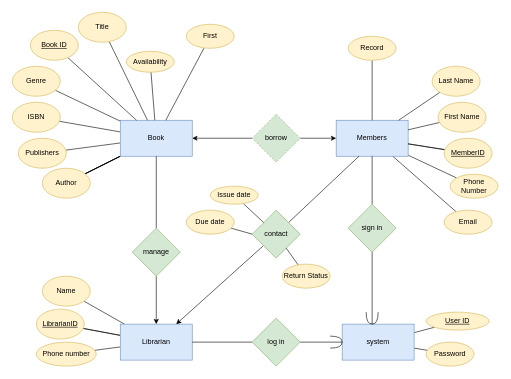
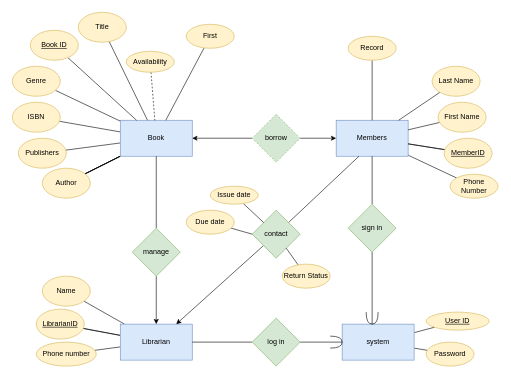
(153, 96) -> (153, 96)
(425, 184) -> none
(468, 222) -> none
